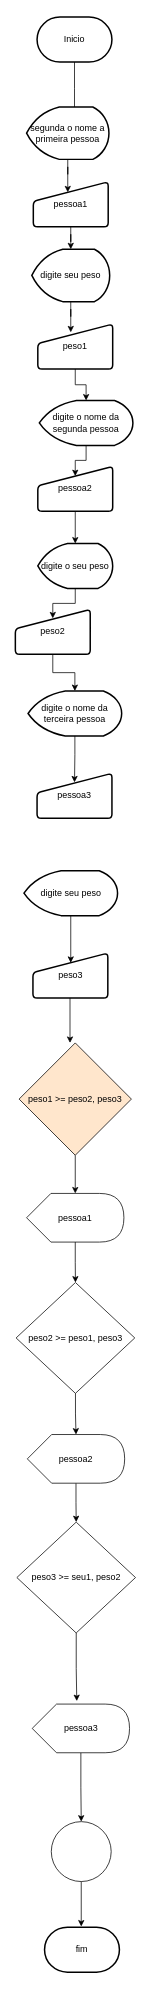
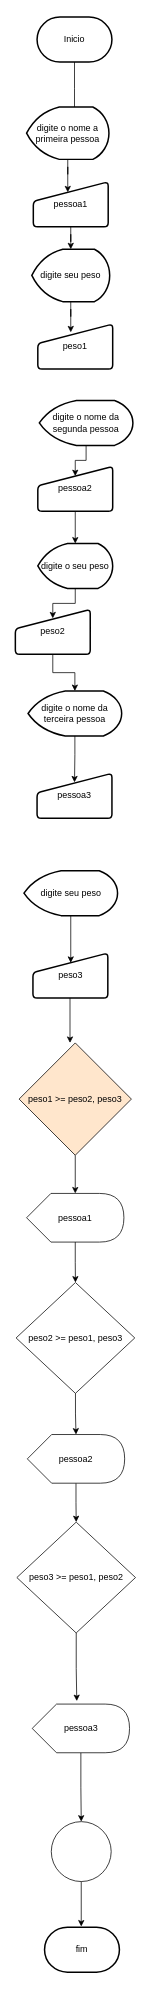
(68, 132) -> (68, 132)
(78, 384) -> none
(77, 1578) -> (77, 1578)
